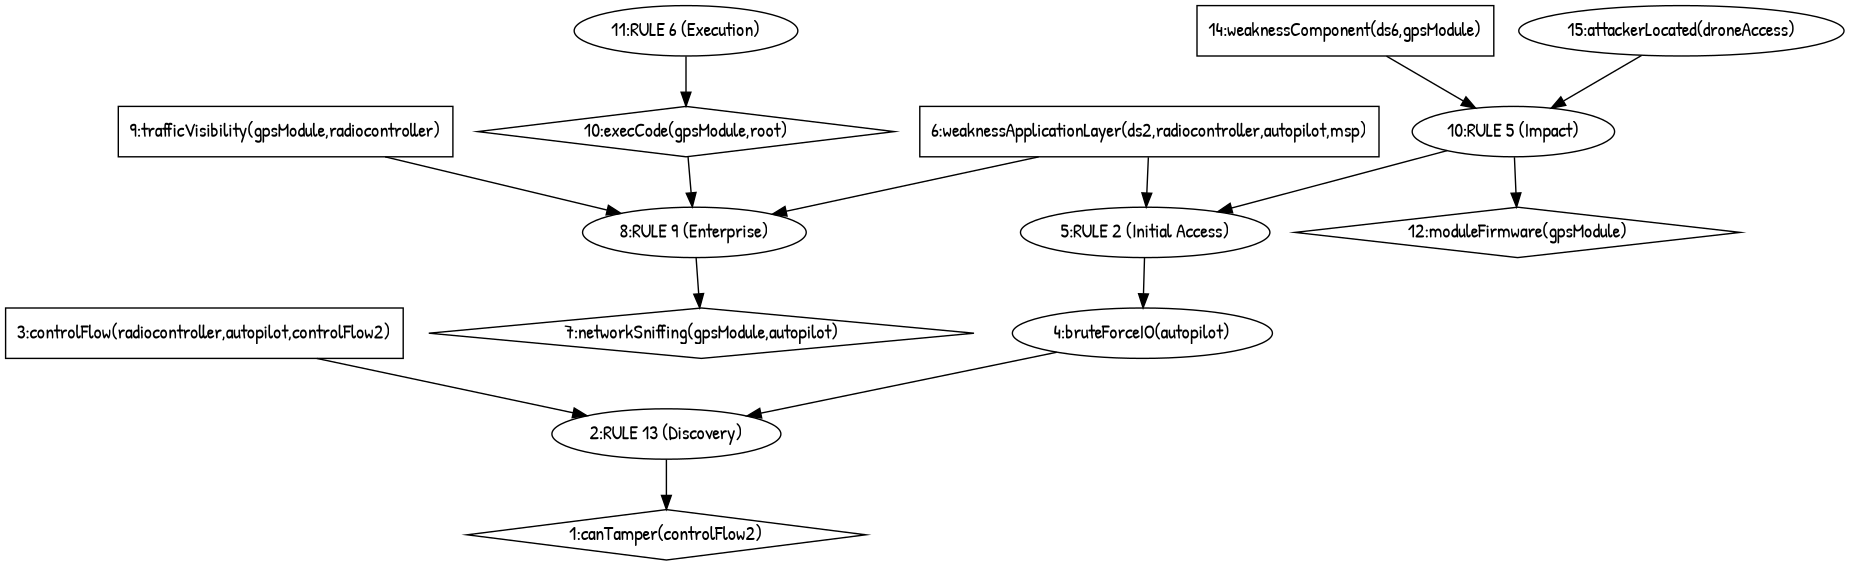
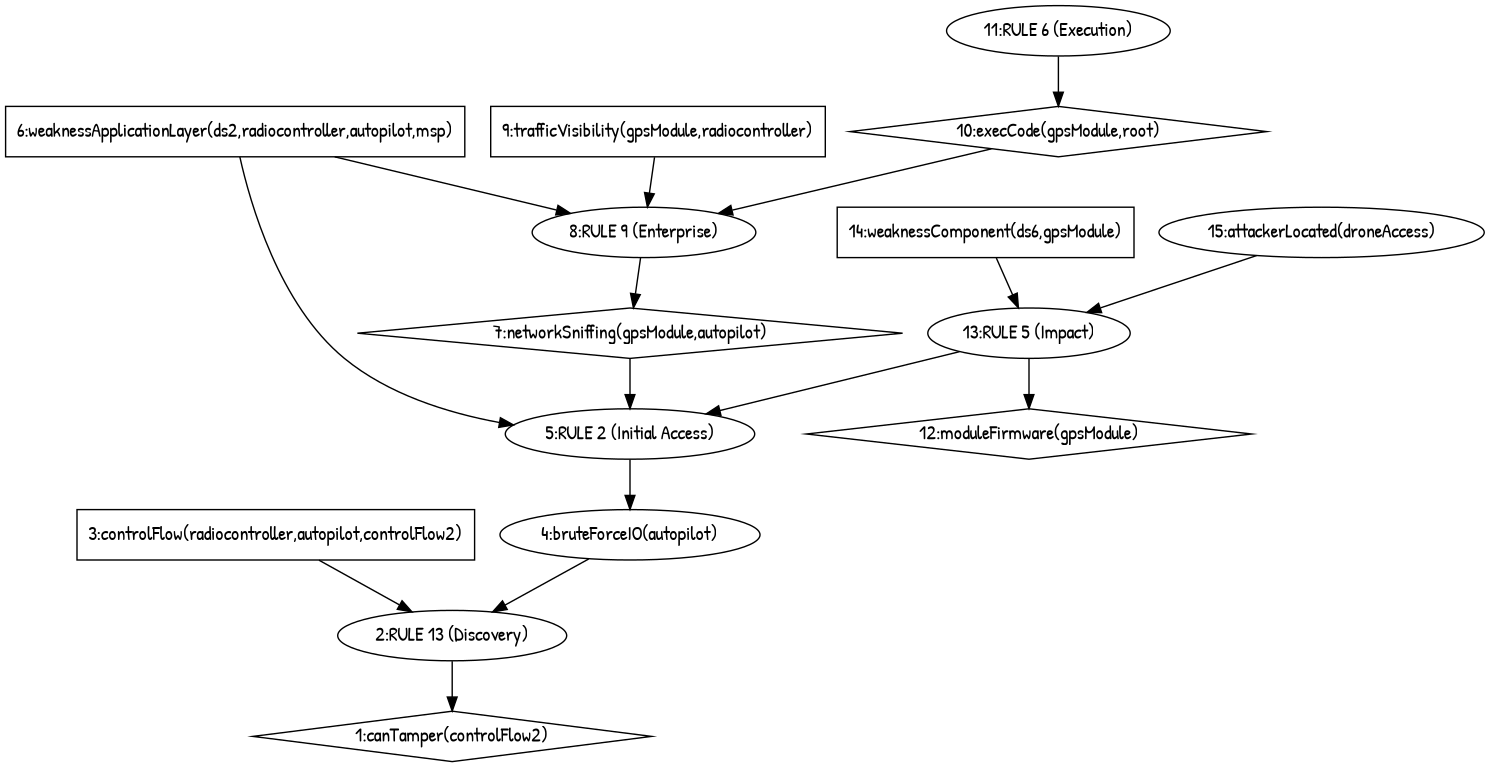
(1513, 132) -> (1029, 333)
none -> (630, 377)
